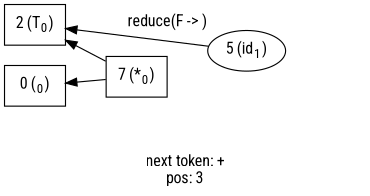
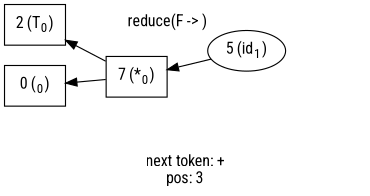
(143, 38) -> (195, 63)
